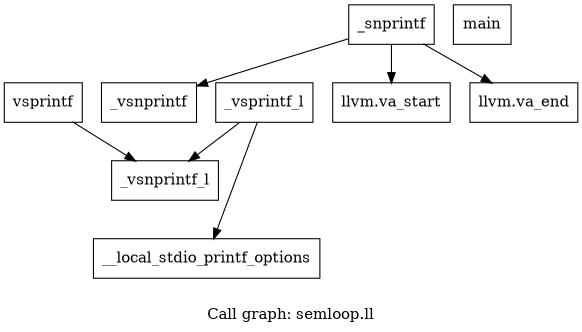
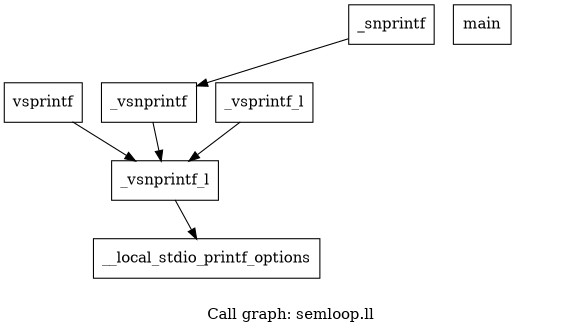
(391, 103) -> none
(524, 103) -> none
none -> (156, 136)
(237, 175) -> (183, 215)
